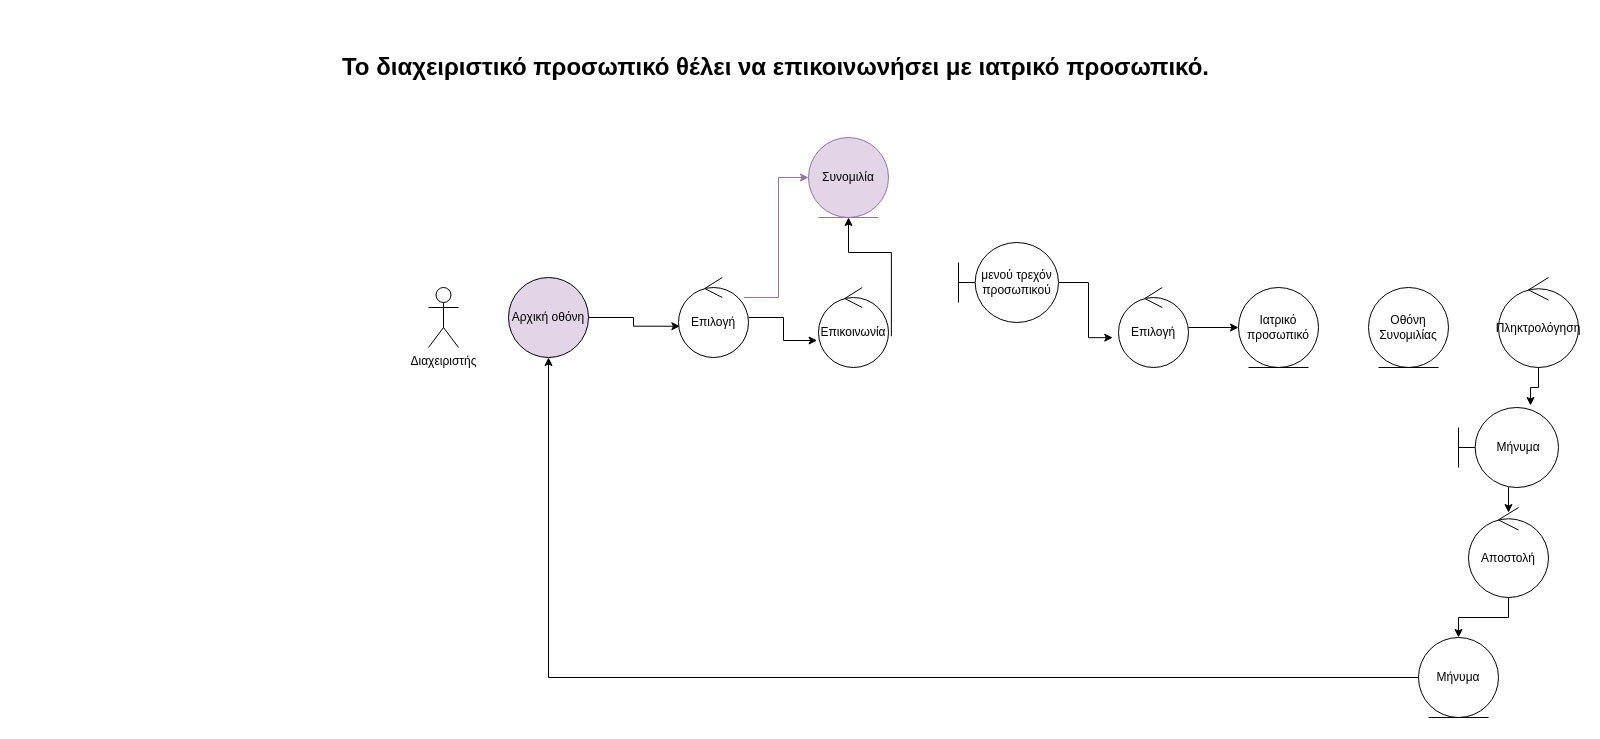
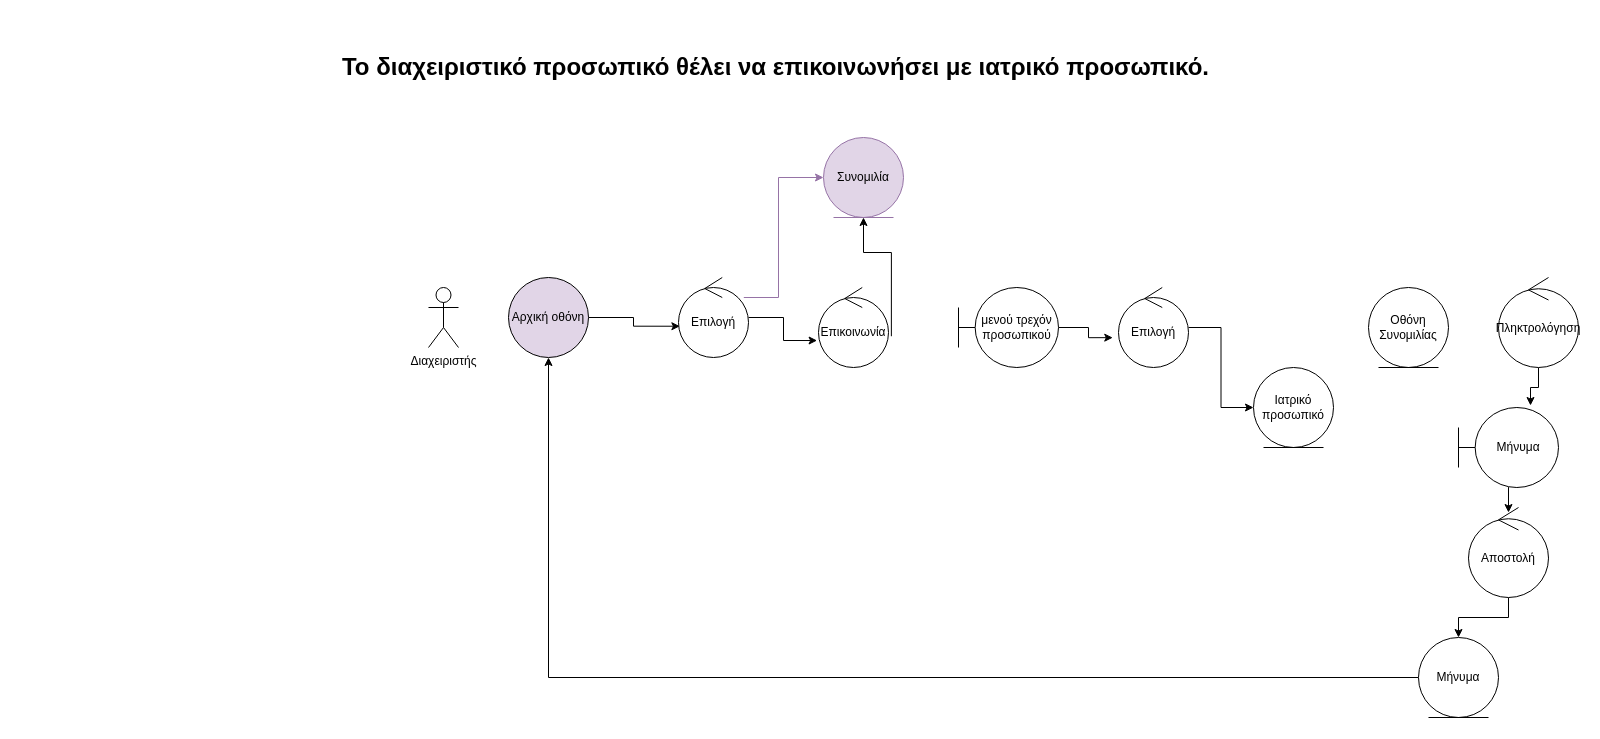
(849, 178) -> (864, 178)
(1009, 283) -> (1009, 328)
(1279, 328) -> (1294, 408)
